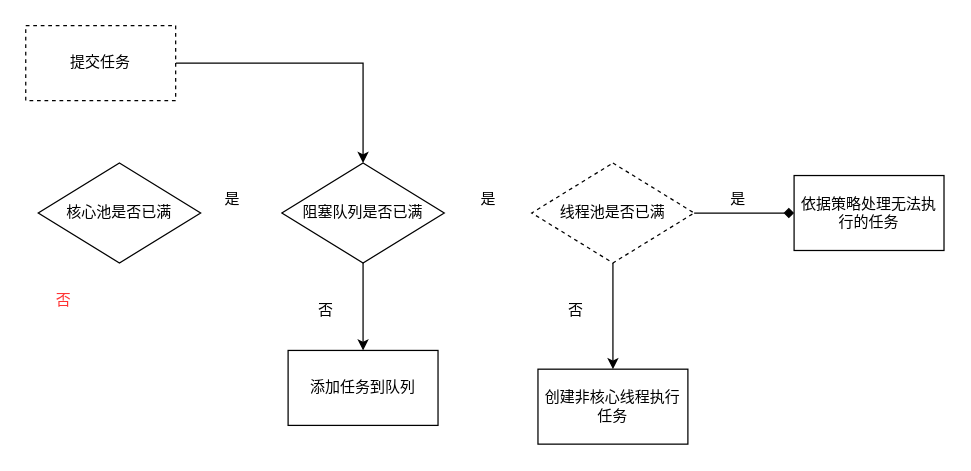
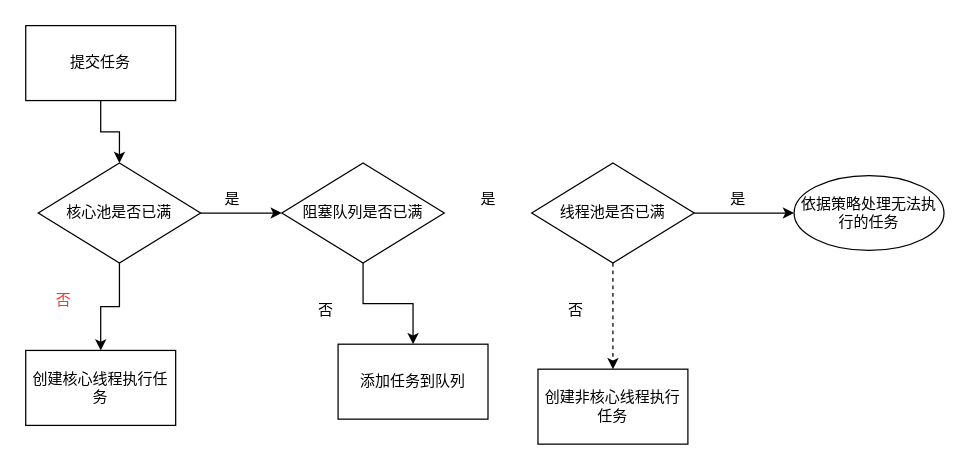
(101, 63) -> (101, 63)
(315, 63) -> (106, 132)
none -> (237, 213)
(613, 213) -> (613, 213)
(783, 213) -> (784, 213)
(869, 213) -> (869, 213)
none -> (114, 307)
(613, 312) -> (613, 312)
none -> (101, 388)
(363, 388) -> (413, 382)
